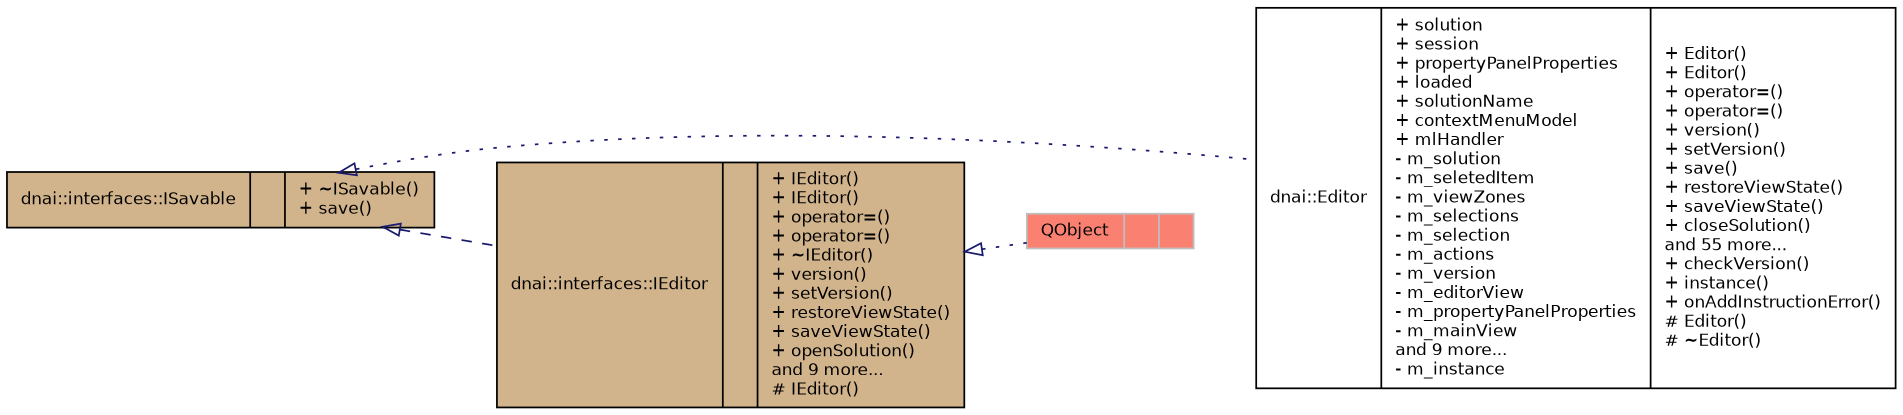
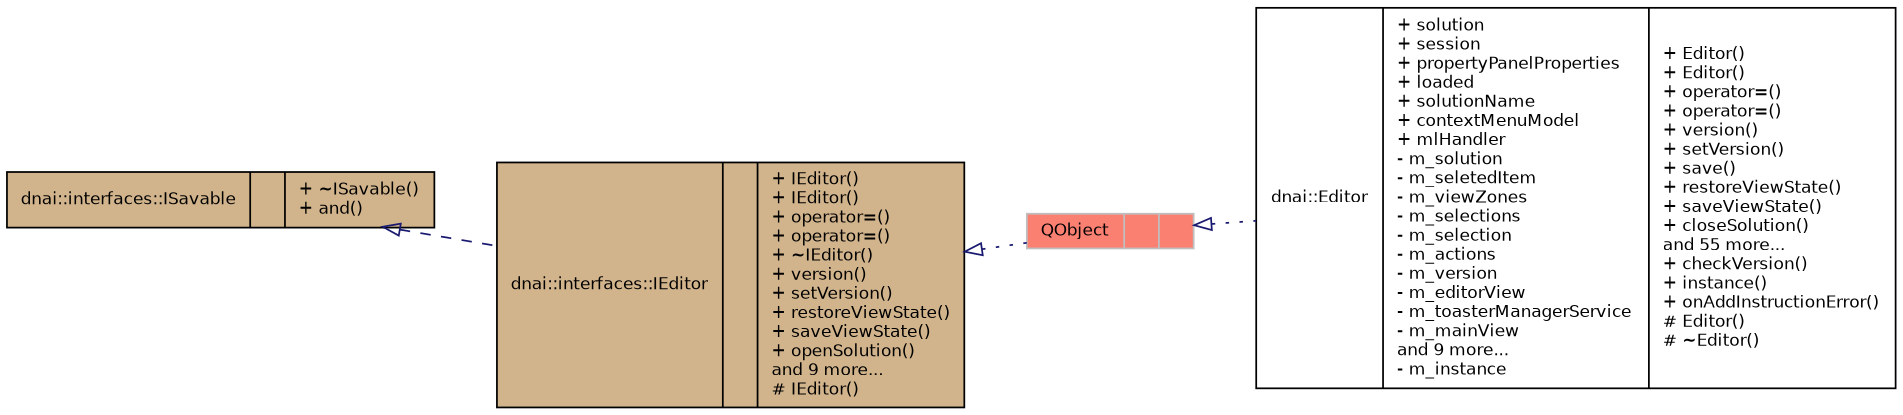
(805, 136) -> (1234, 222)
(336, 208) -> (331, 208)
(1516, 312) -> (1515, 312)
